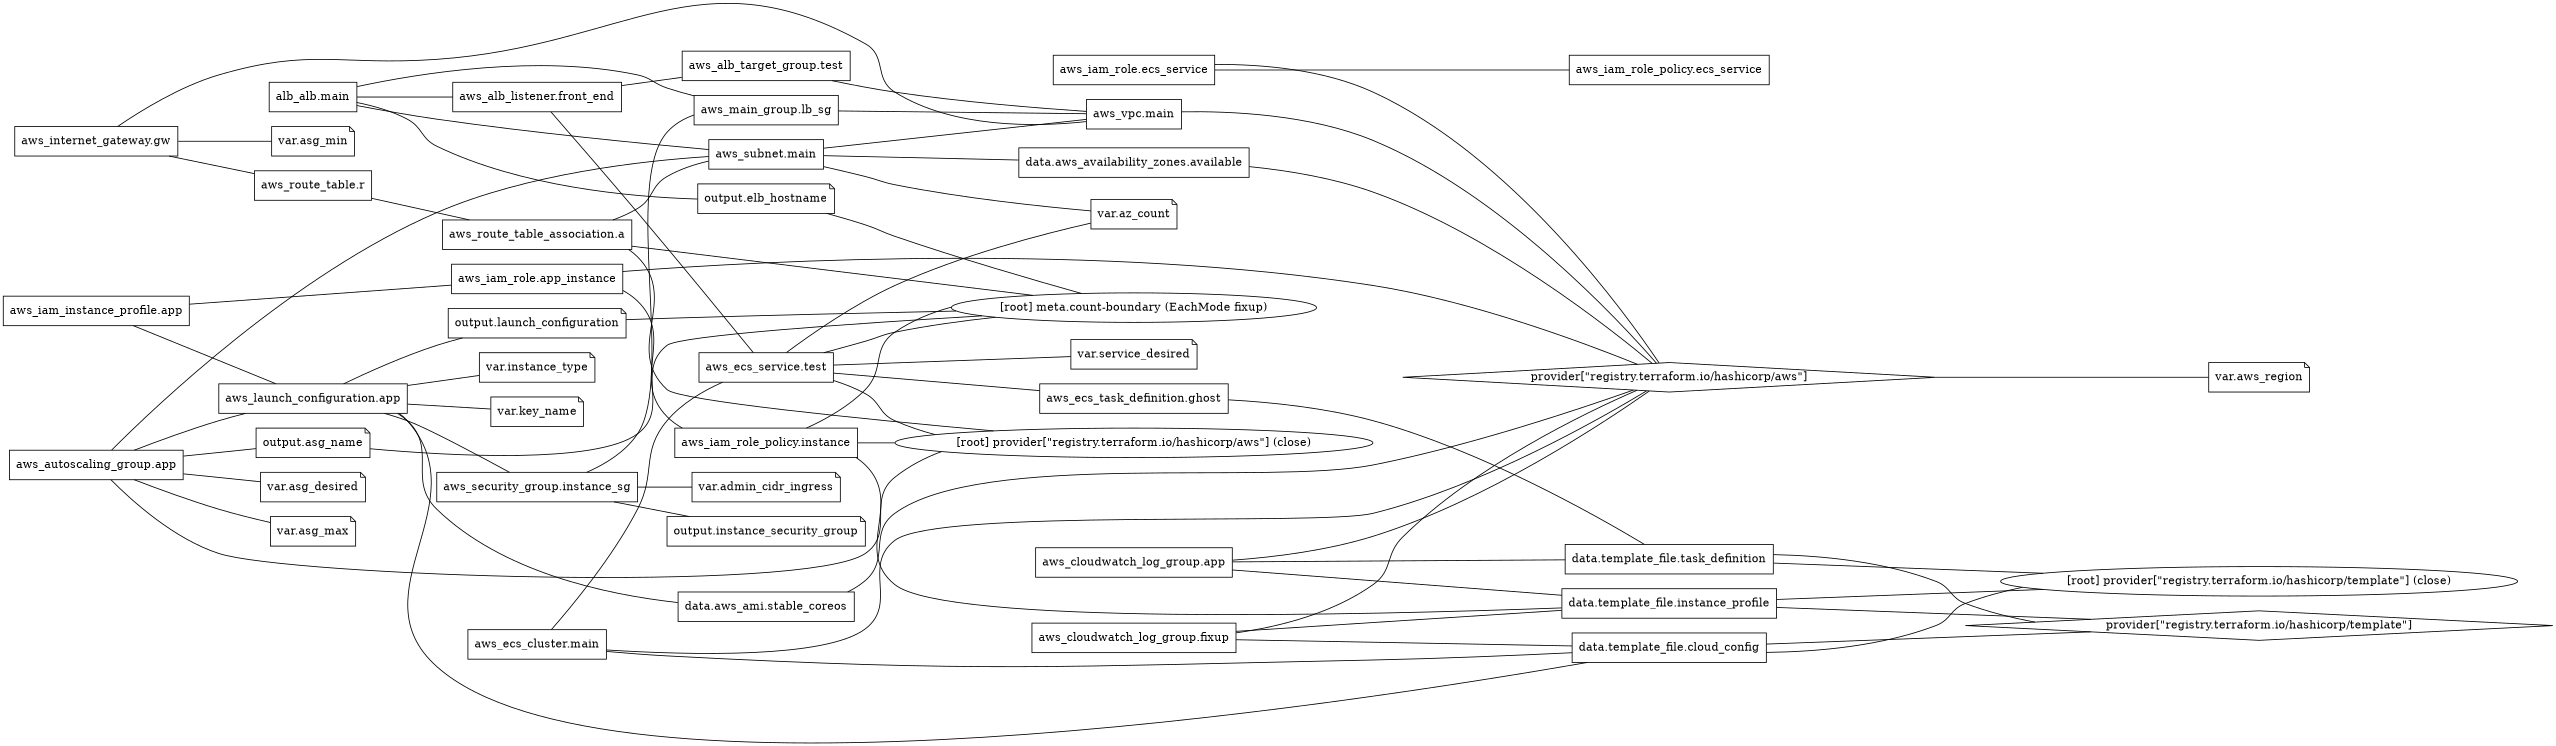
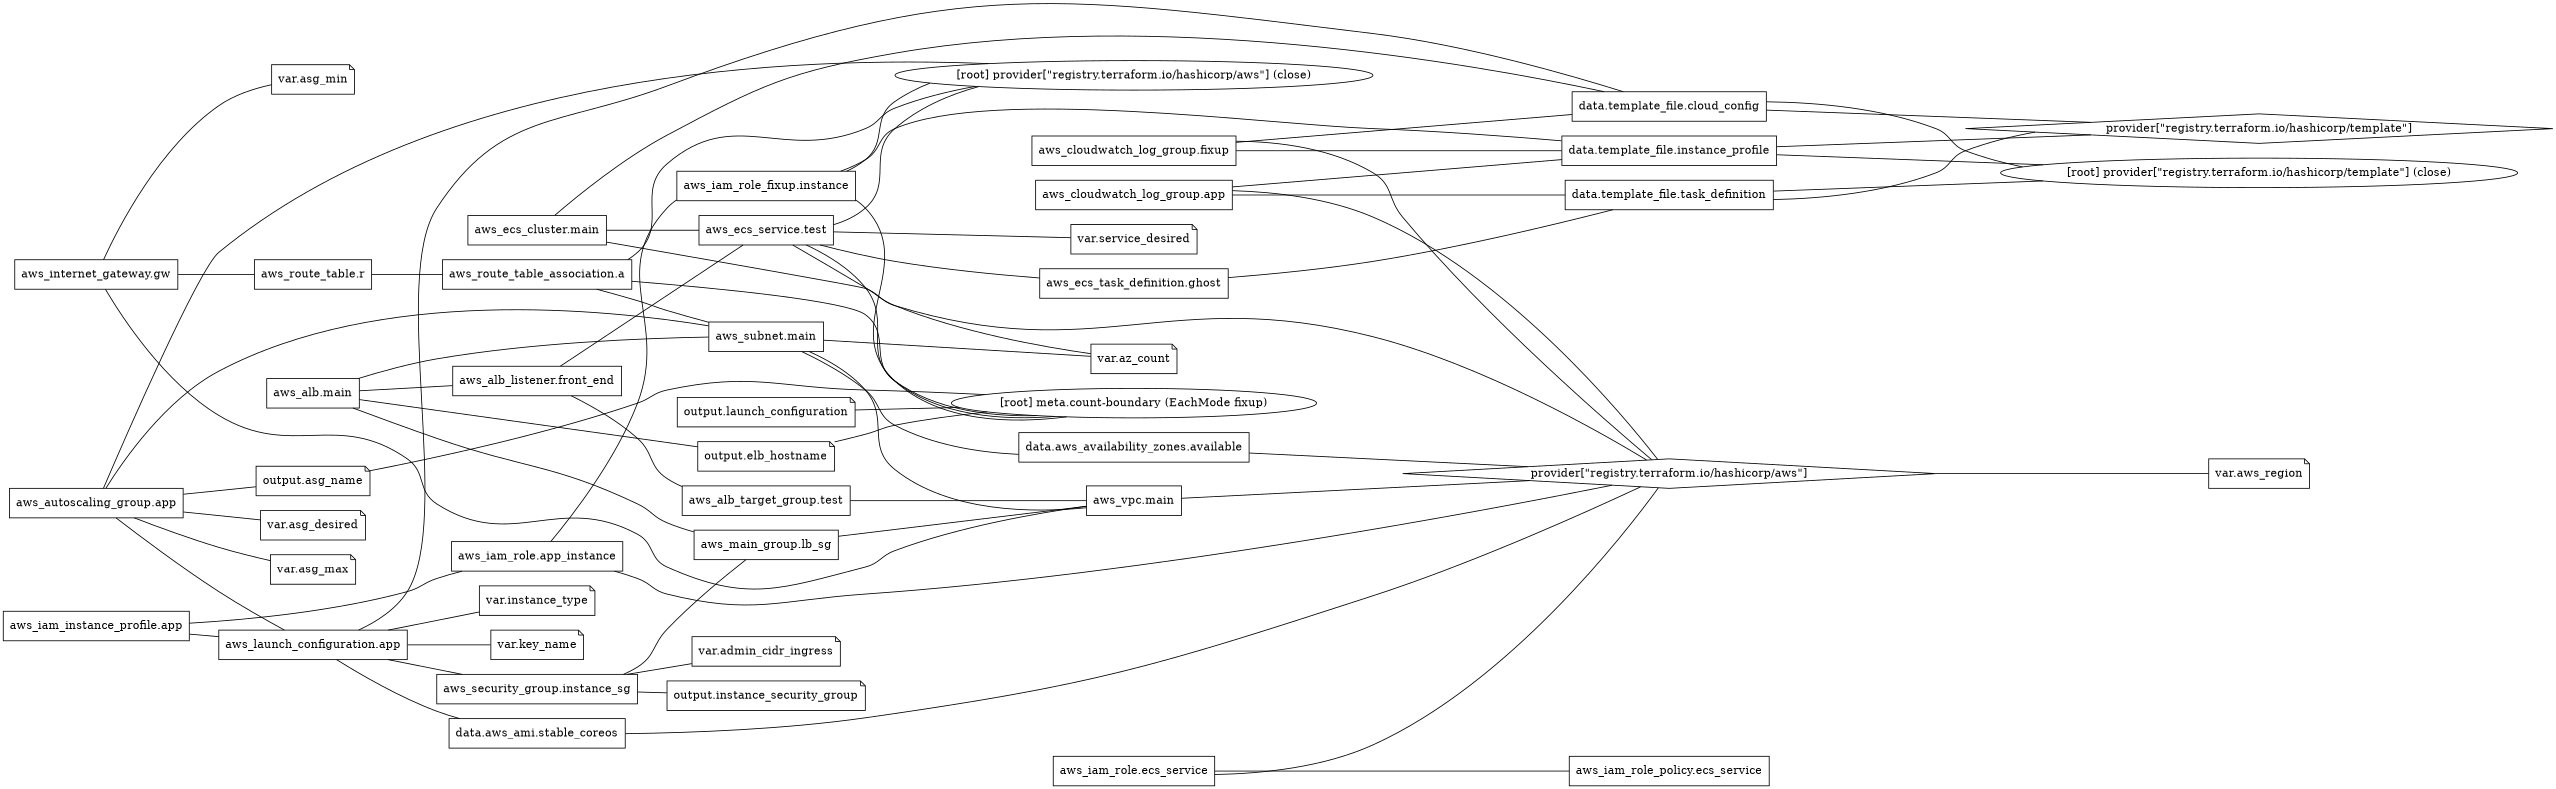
(313, 97) -> (313, 393)
(402, 358) -> none
(766, 443) -> (766, 186)
